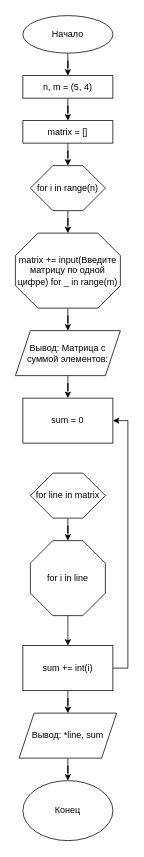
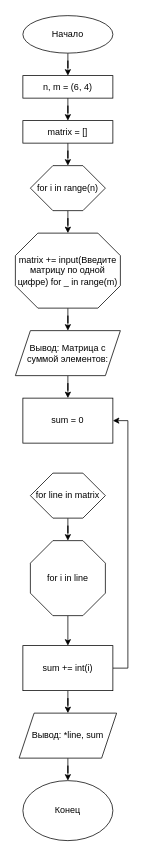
(68, 87) -> (68, 87)
